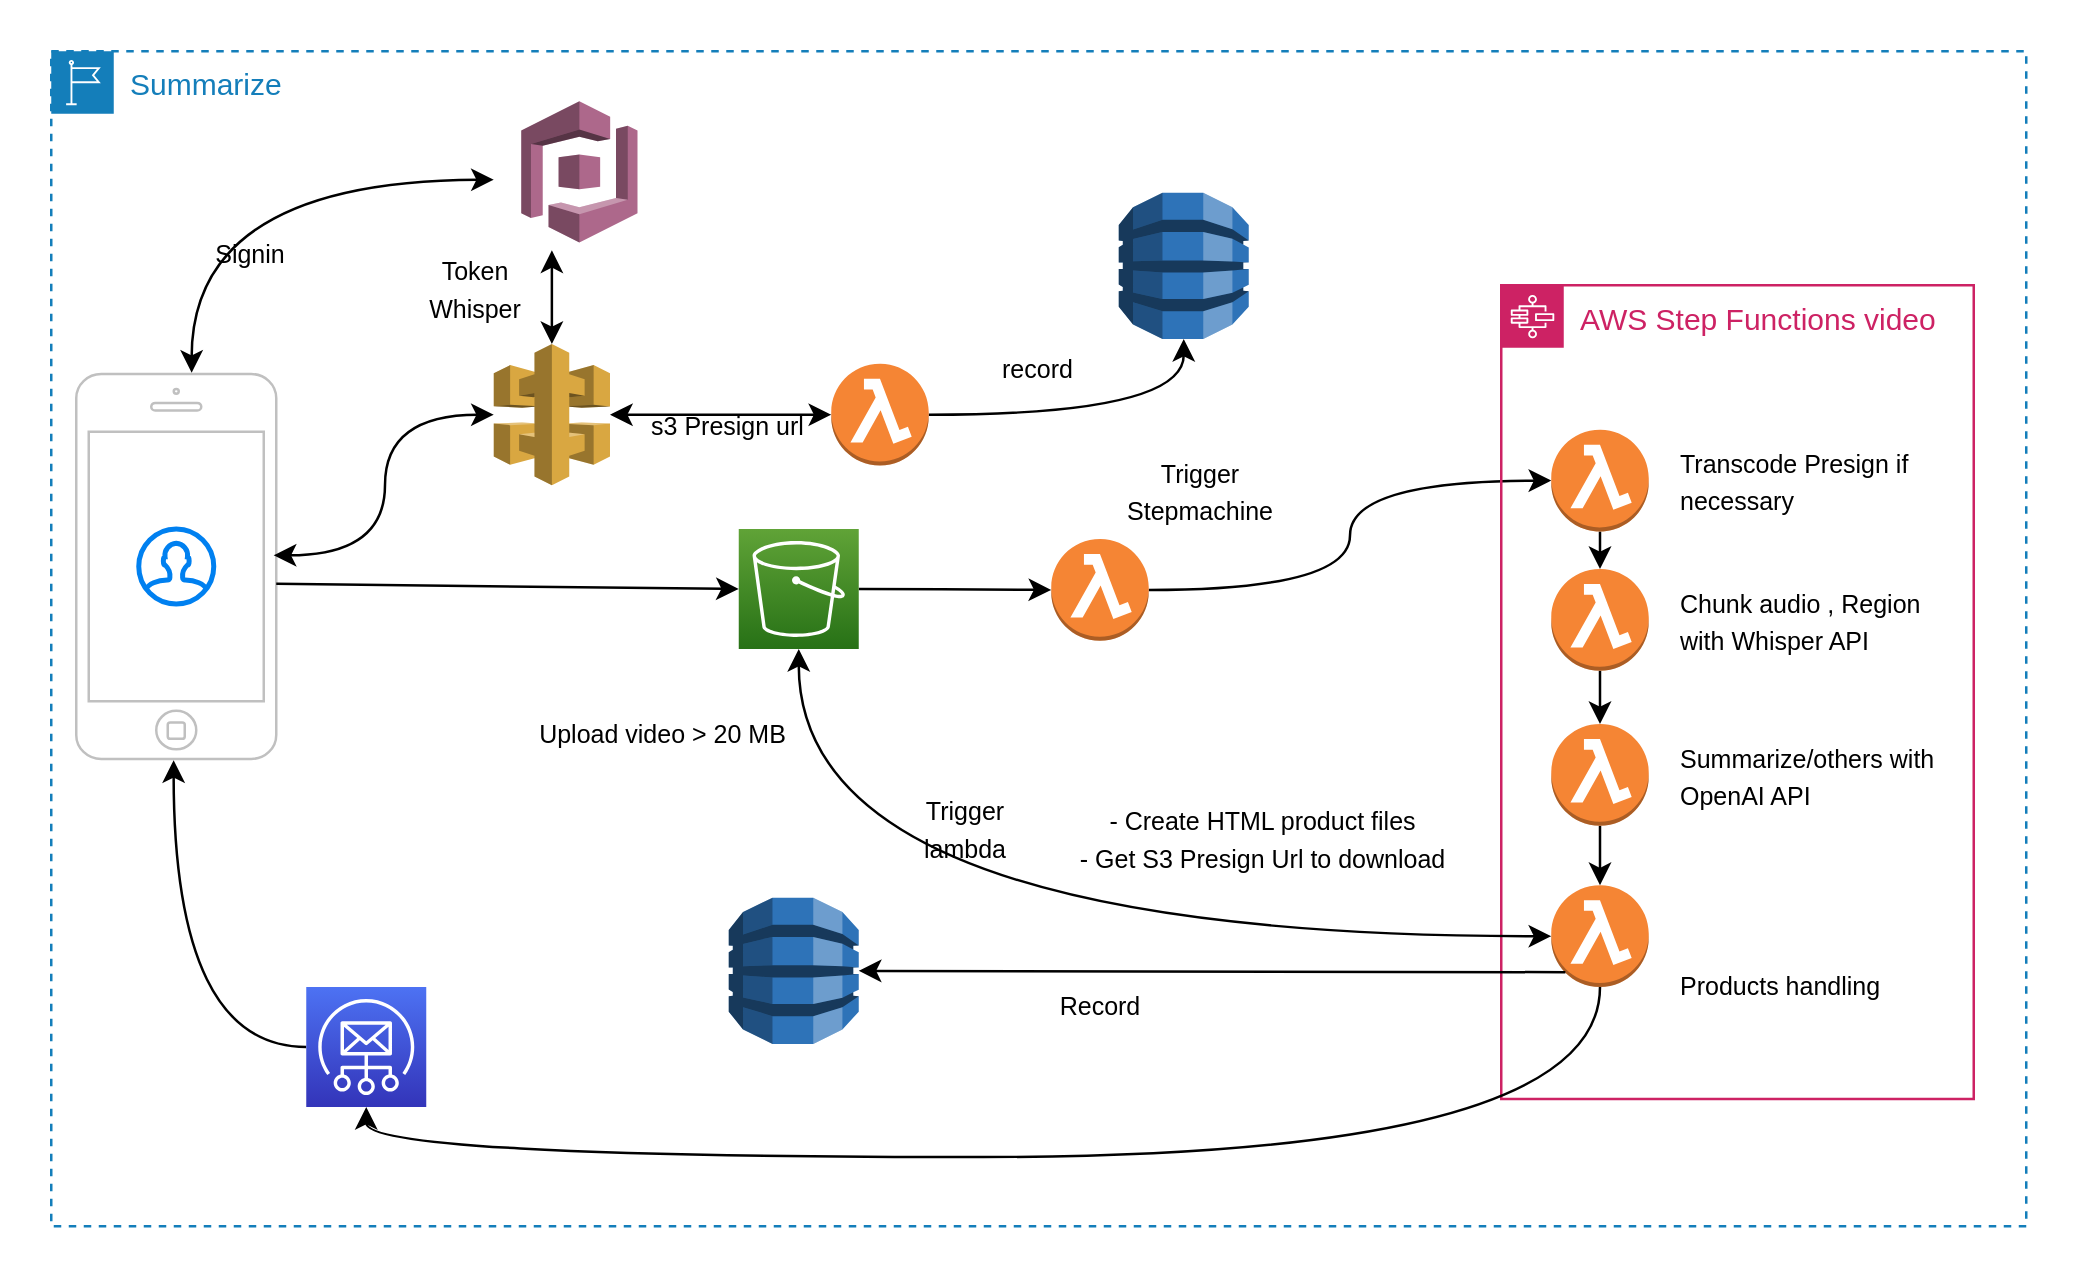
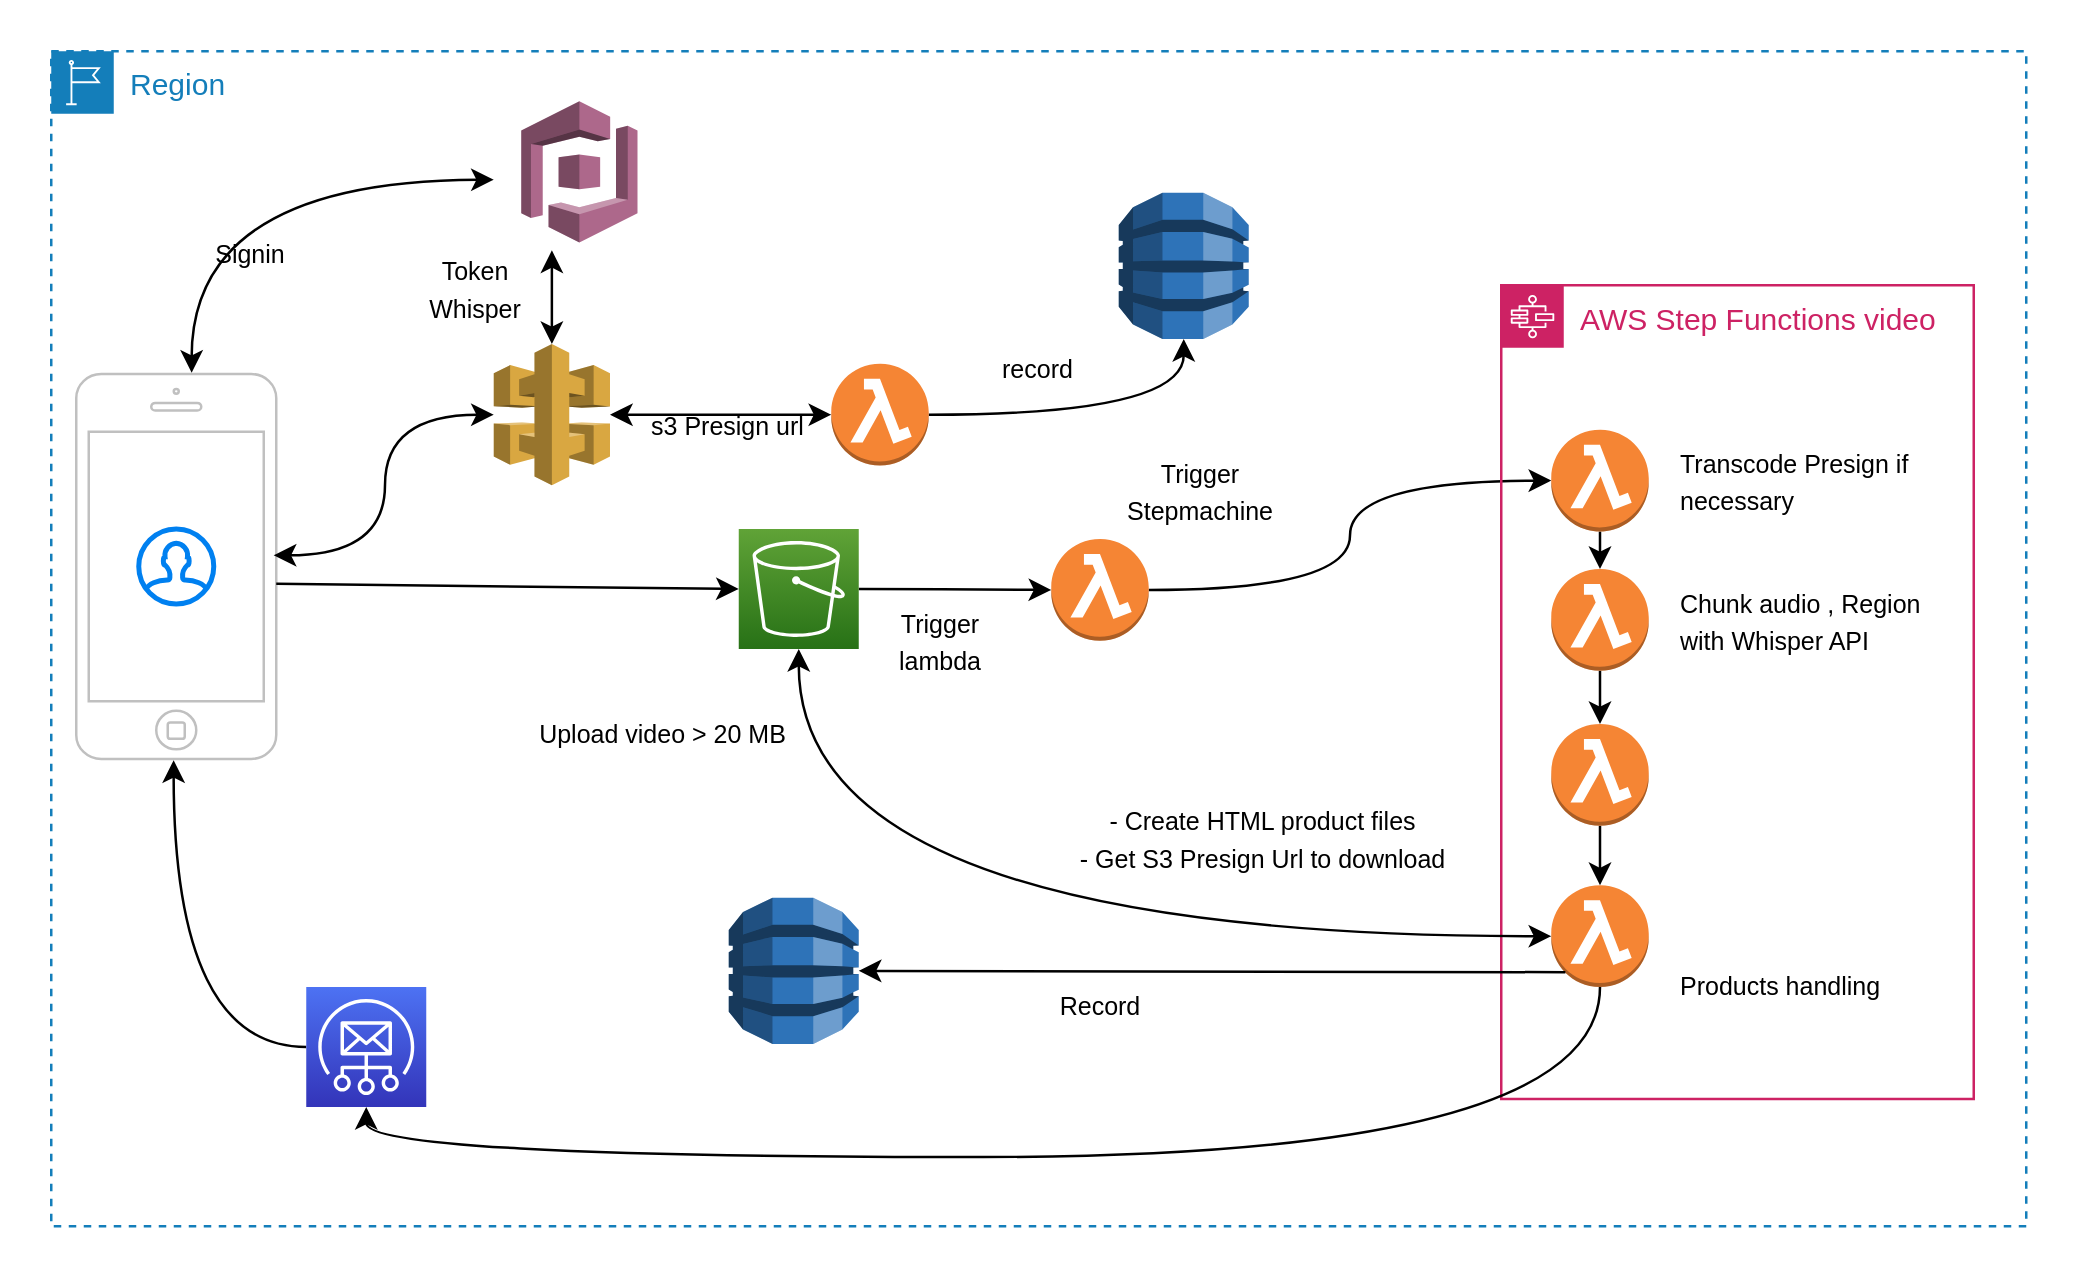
(203, 87) -> (178, 87)
(1814, 775) -> none
(966, 829) -> (941, 642)
